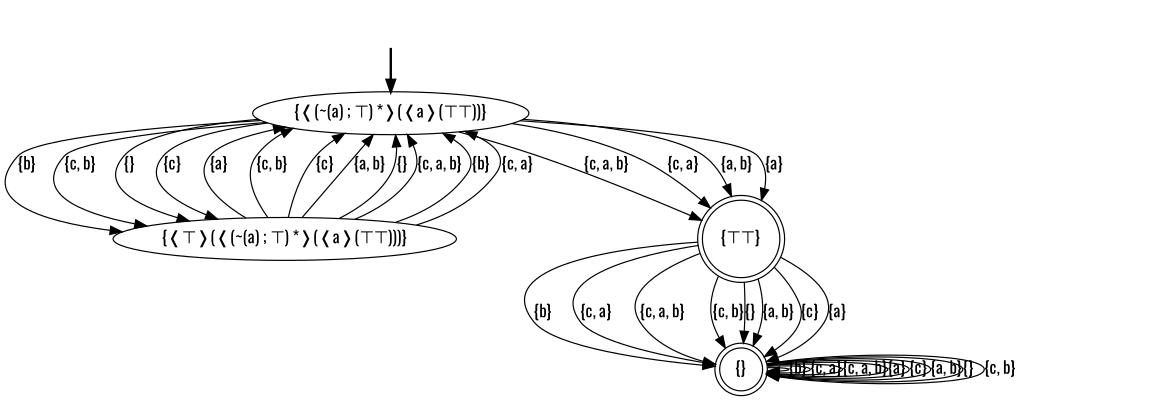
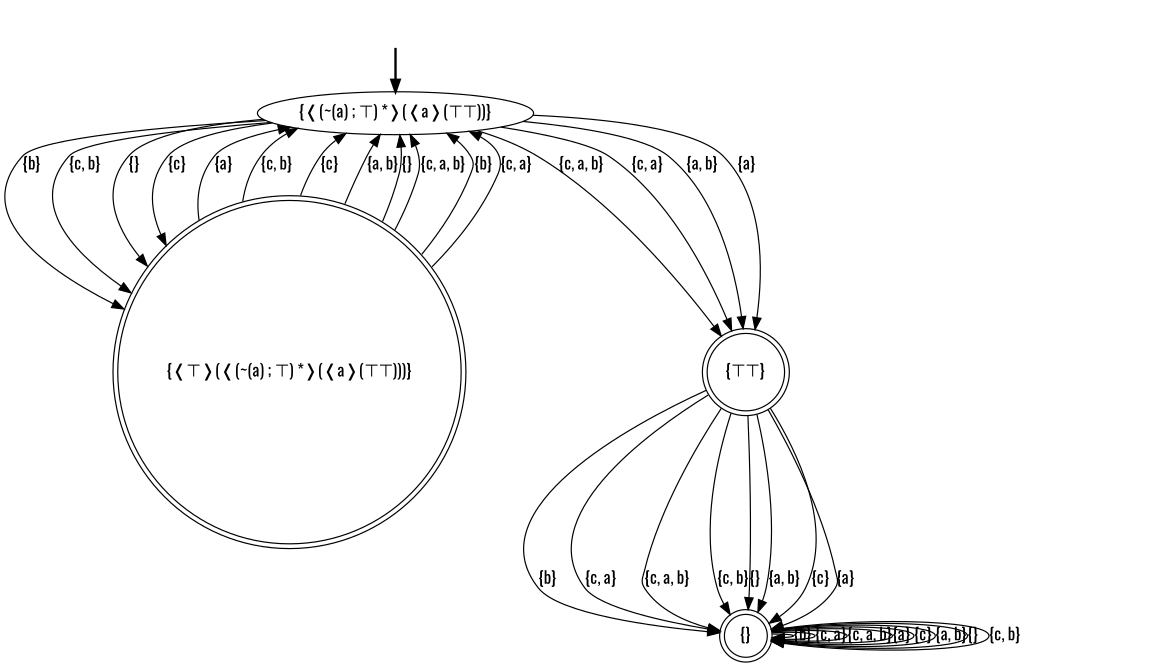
(285, 239) -> (289, 372)
